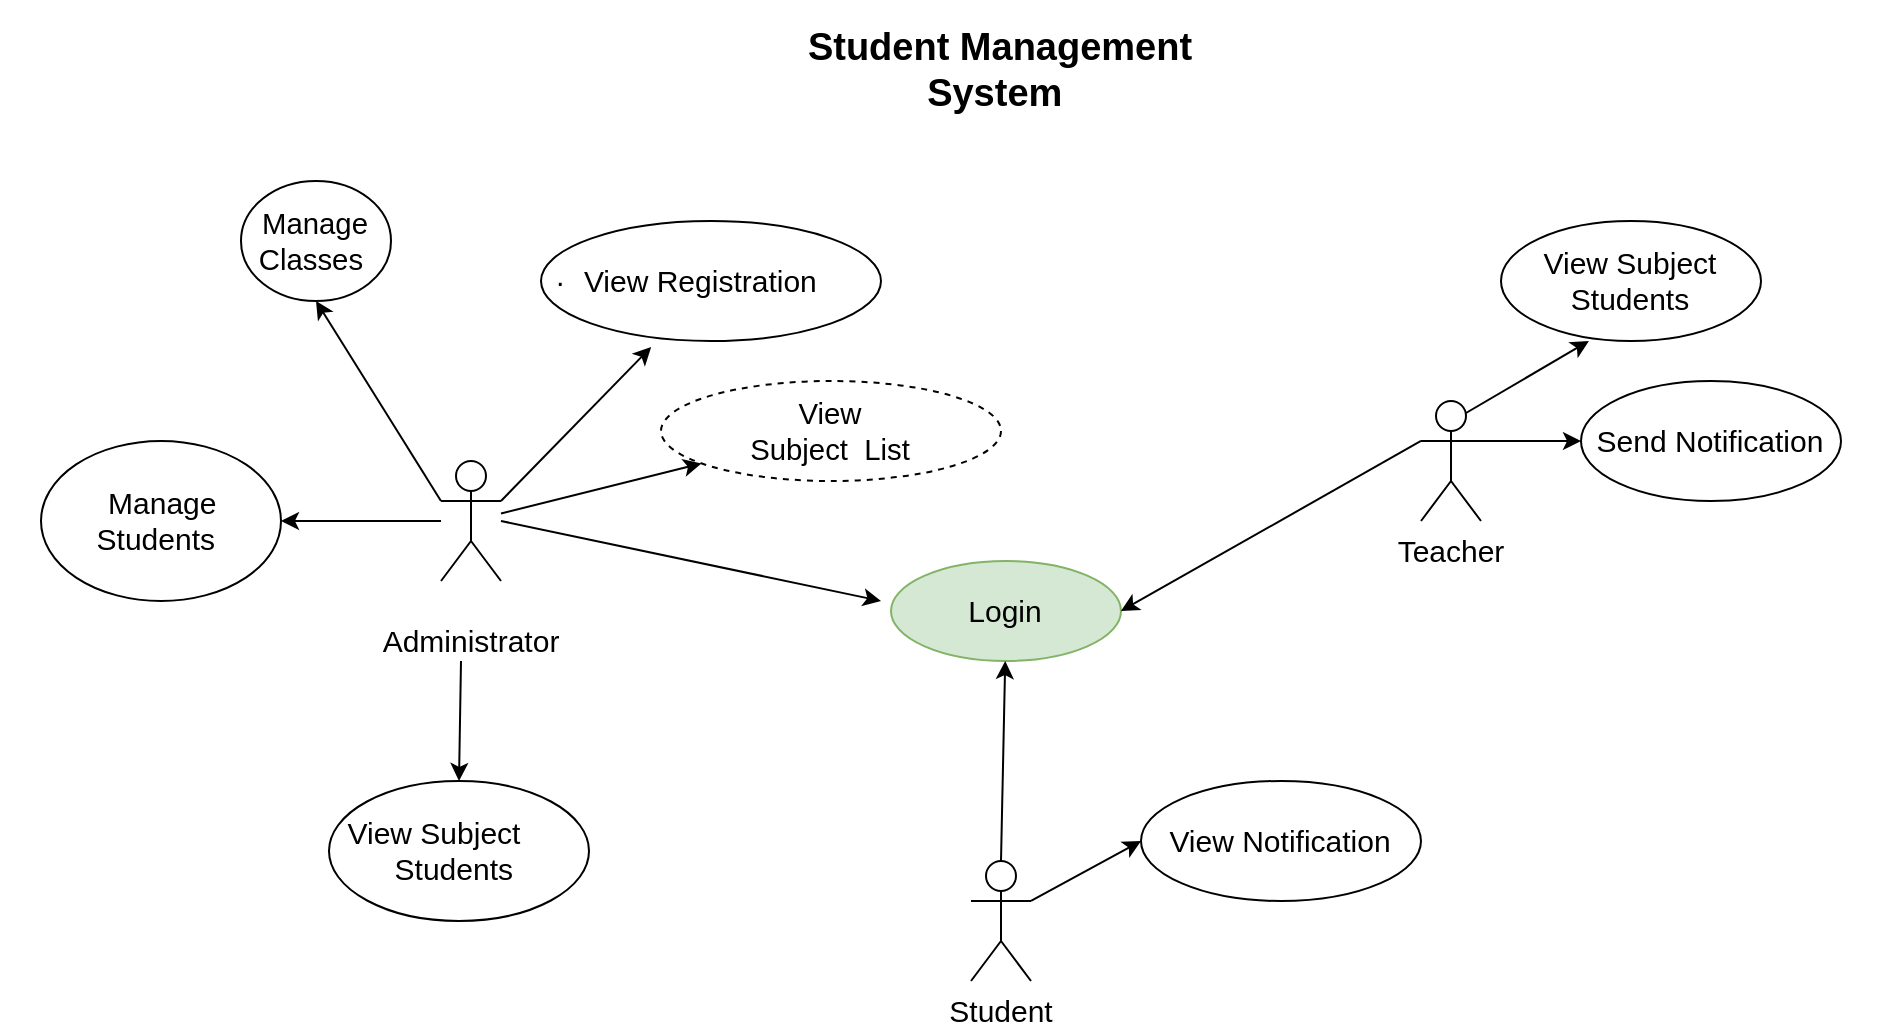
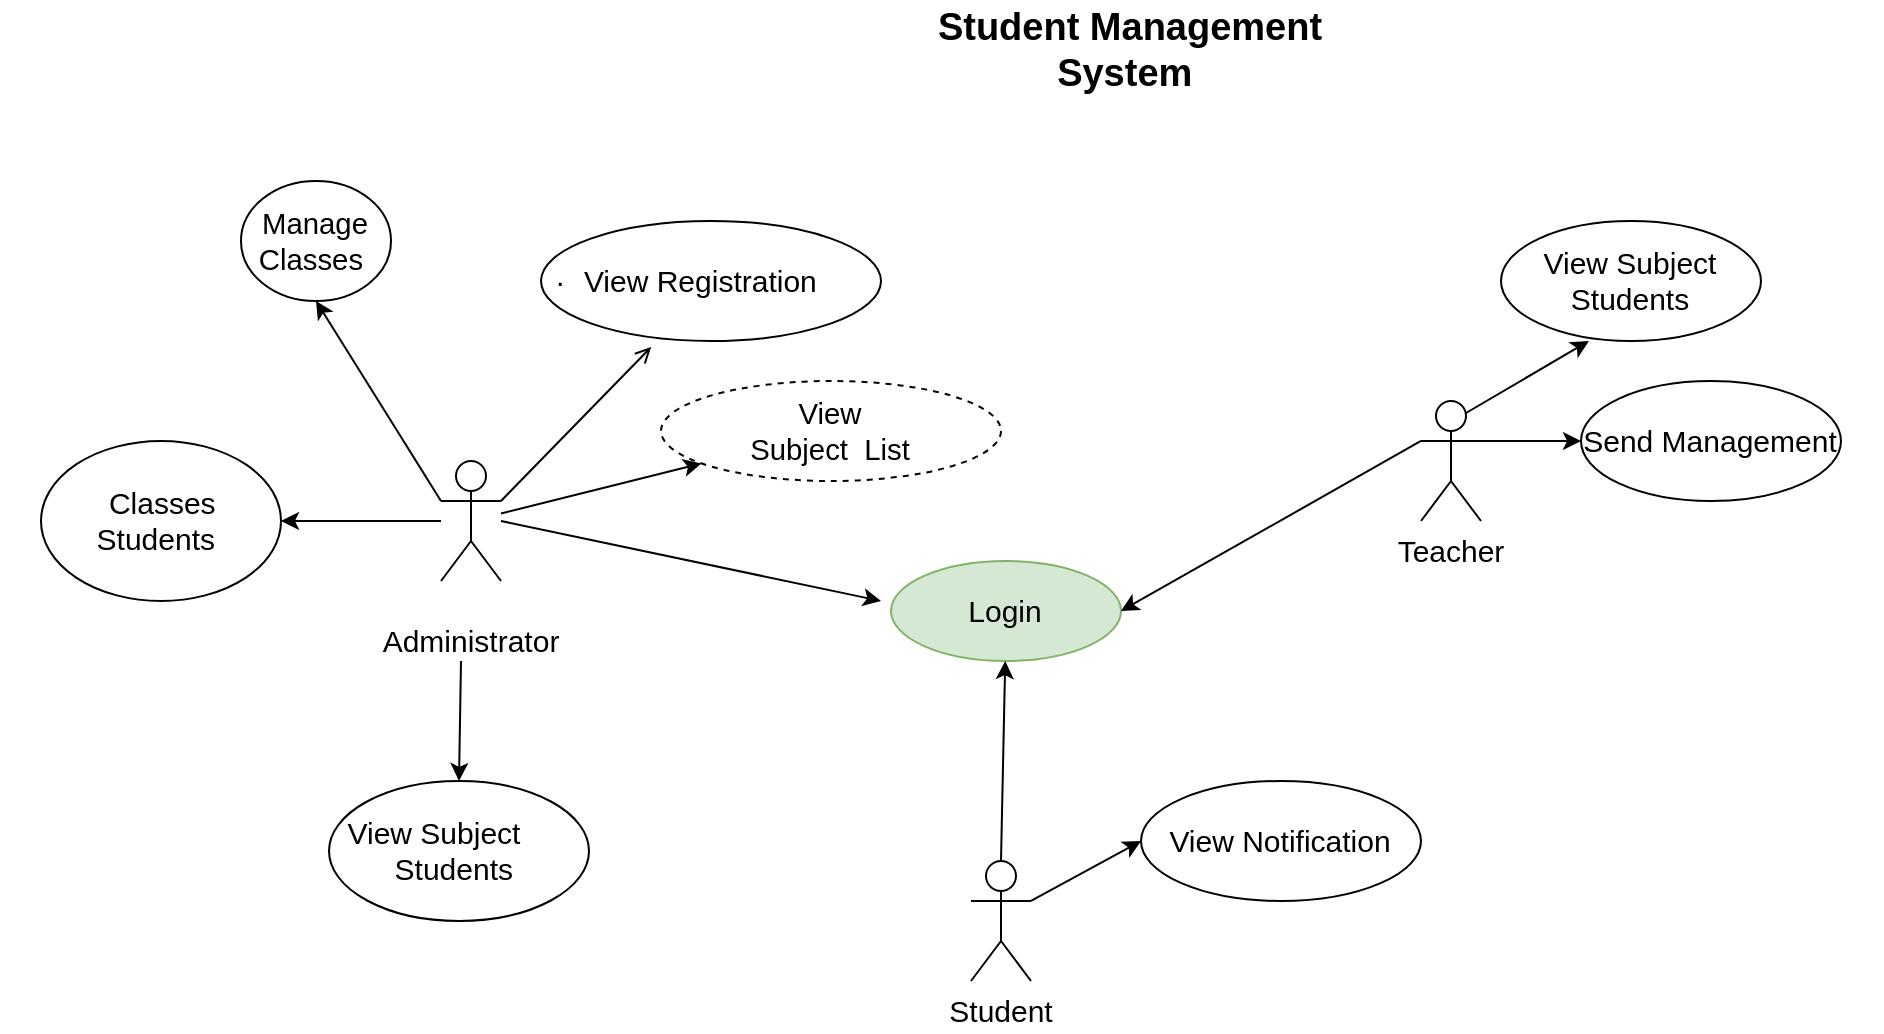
(1001, 71) -> (1131, 51)
(641, 358) -> (643, 355)
(1711, 441) -> (1711, 441)
(161, 521) -> (161, 521)
